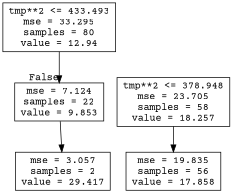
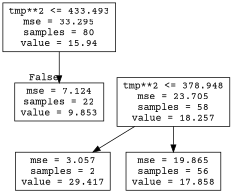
(59, 27) -> (59, 27)
(61, 133) -> (117, 137)
(173, 171) -> (173, 171)
